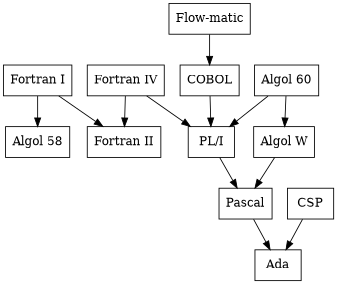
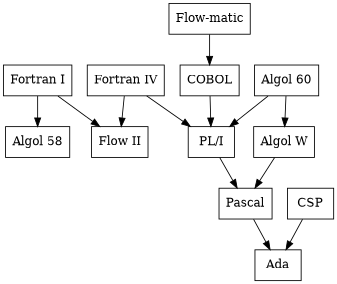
(124, 142) -> (120, 142)
